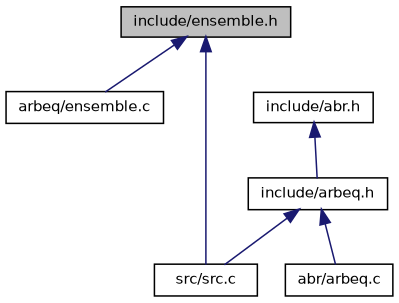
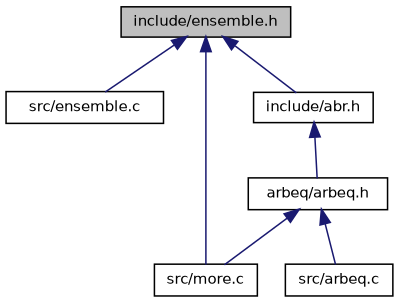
none -> (266, 69)
(85, 107) -> (85, 107)
(318, 194) -> (318, 194)
(206, 280) -> (206, 280)
(339, 280) -> (339, 280)
